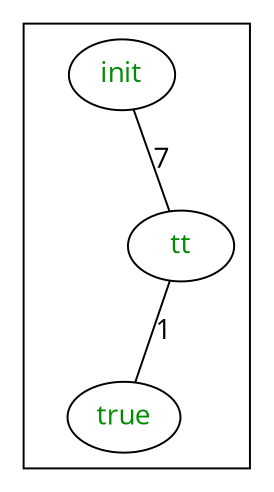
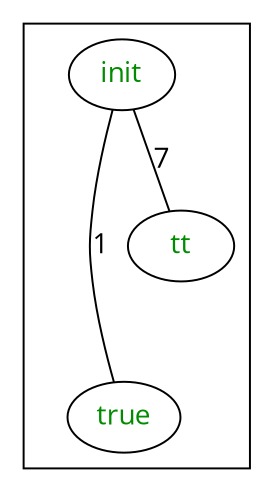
(153, 332) -> (90, 246)
